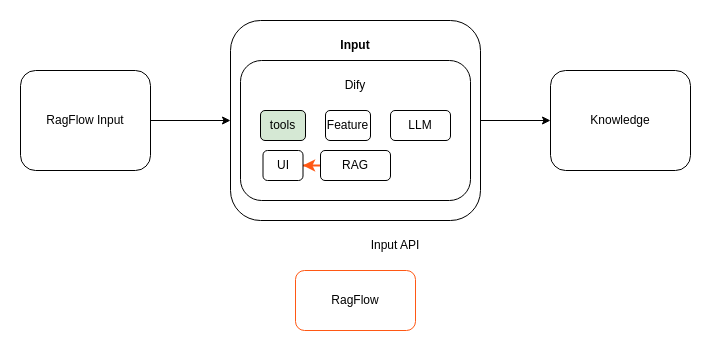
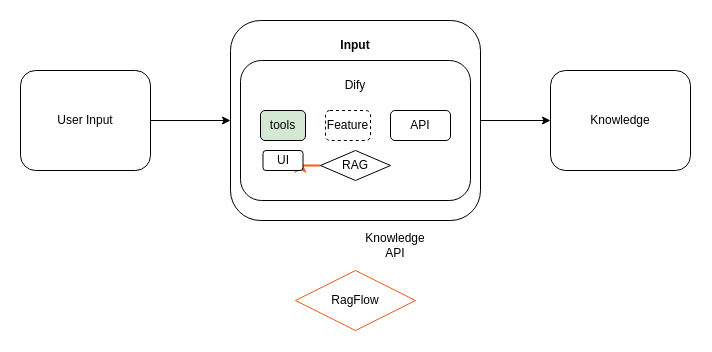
(86, 121) -> (86, 121)
(348, 126) -> (348, 126)
(421, 126) -> (421, 126)
(283, 166) -> (283, 161)
(356, 166) -> (356, 166)
(396, 246) -> (396, 246)
(356, 301) -> (356, 301)
